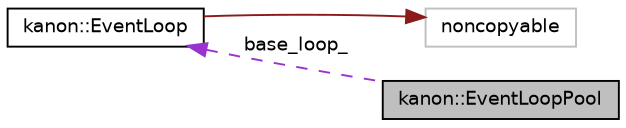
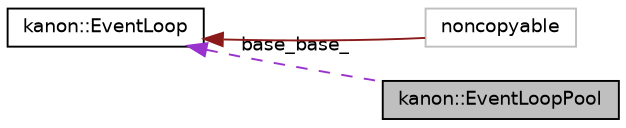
(305, 15) -> (324, 40)
(293, 46) -> (293, 46)
